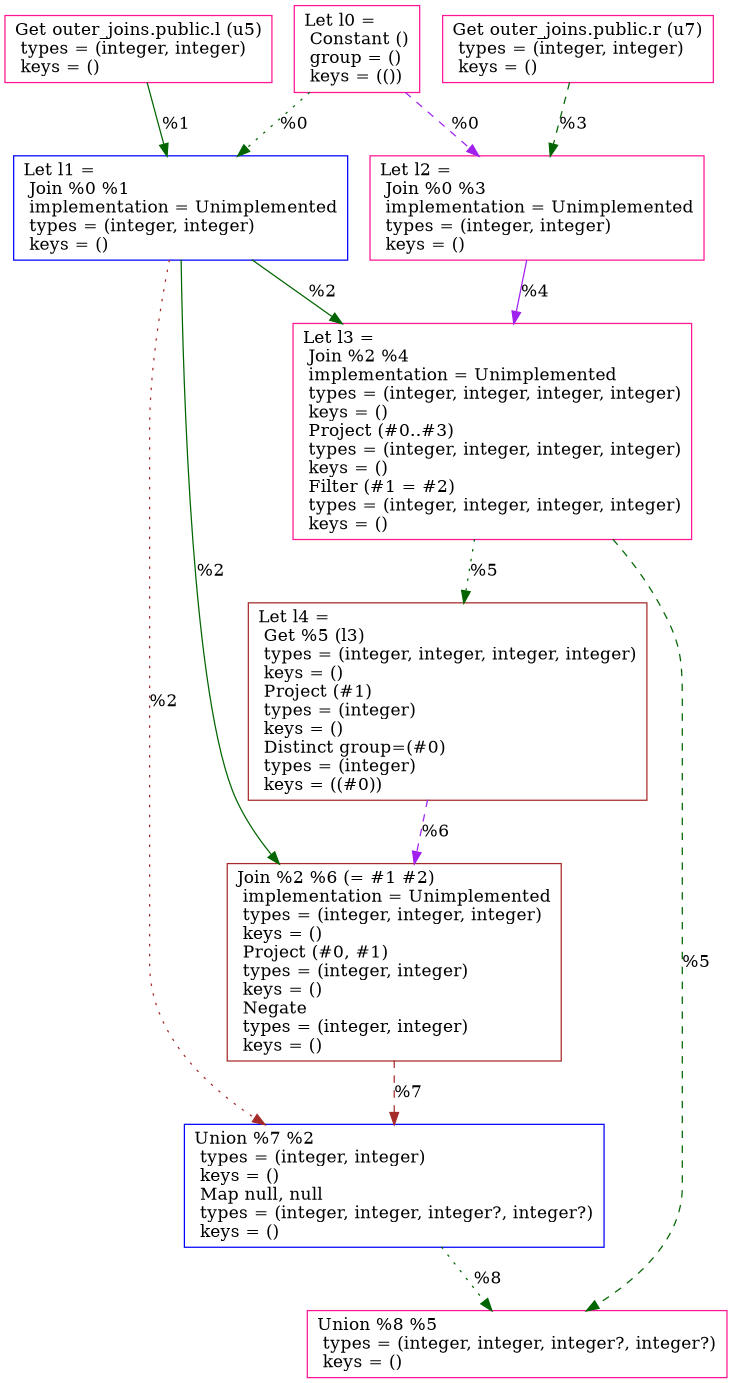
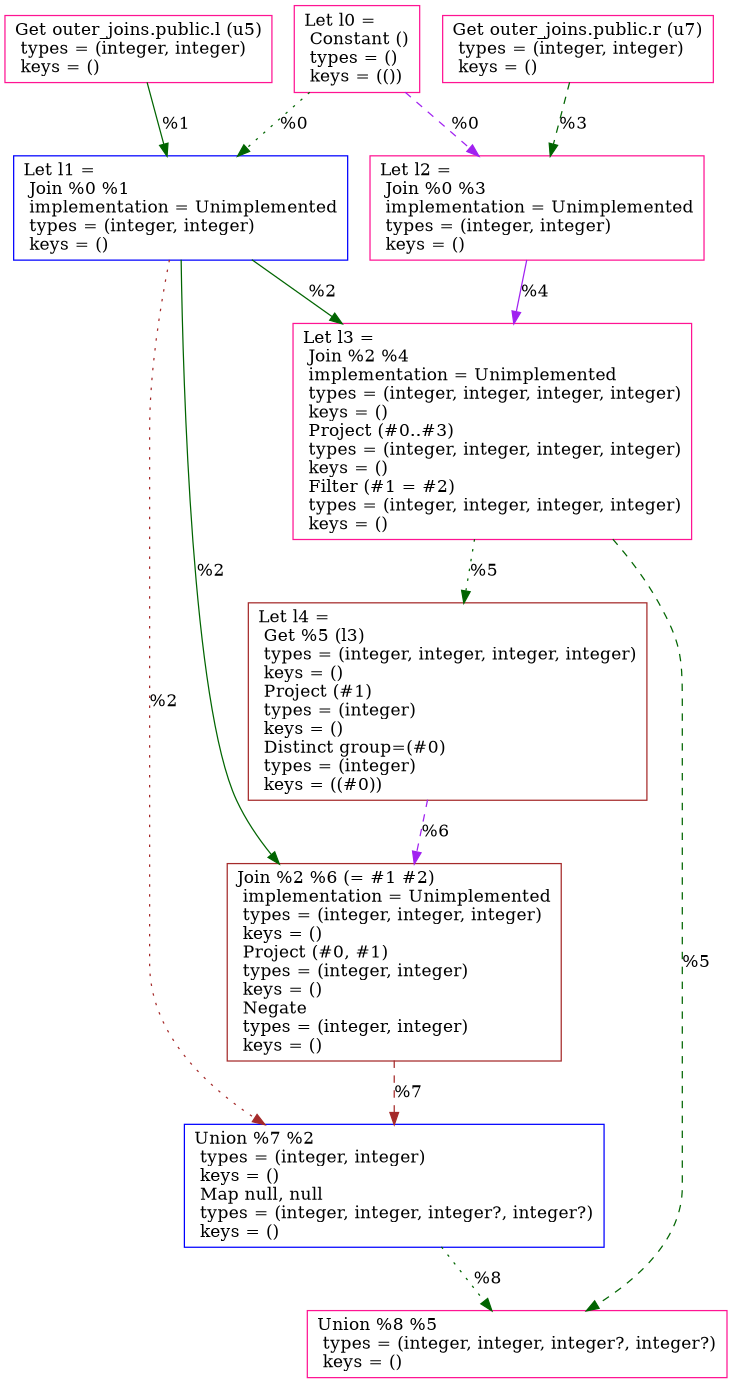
(357, 49) -> (357, 49)
